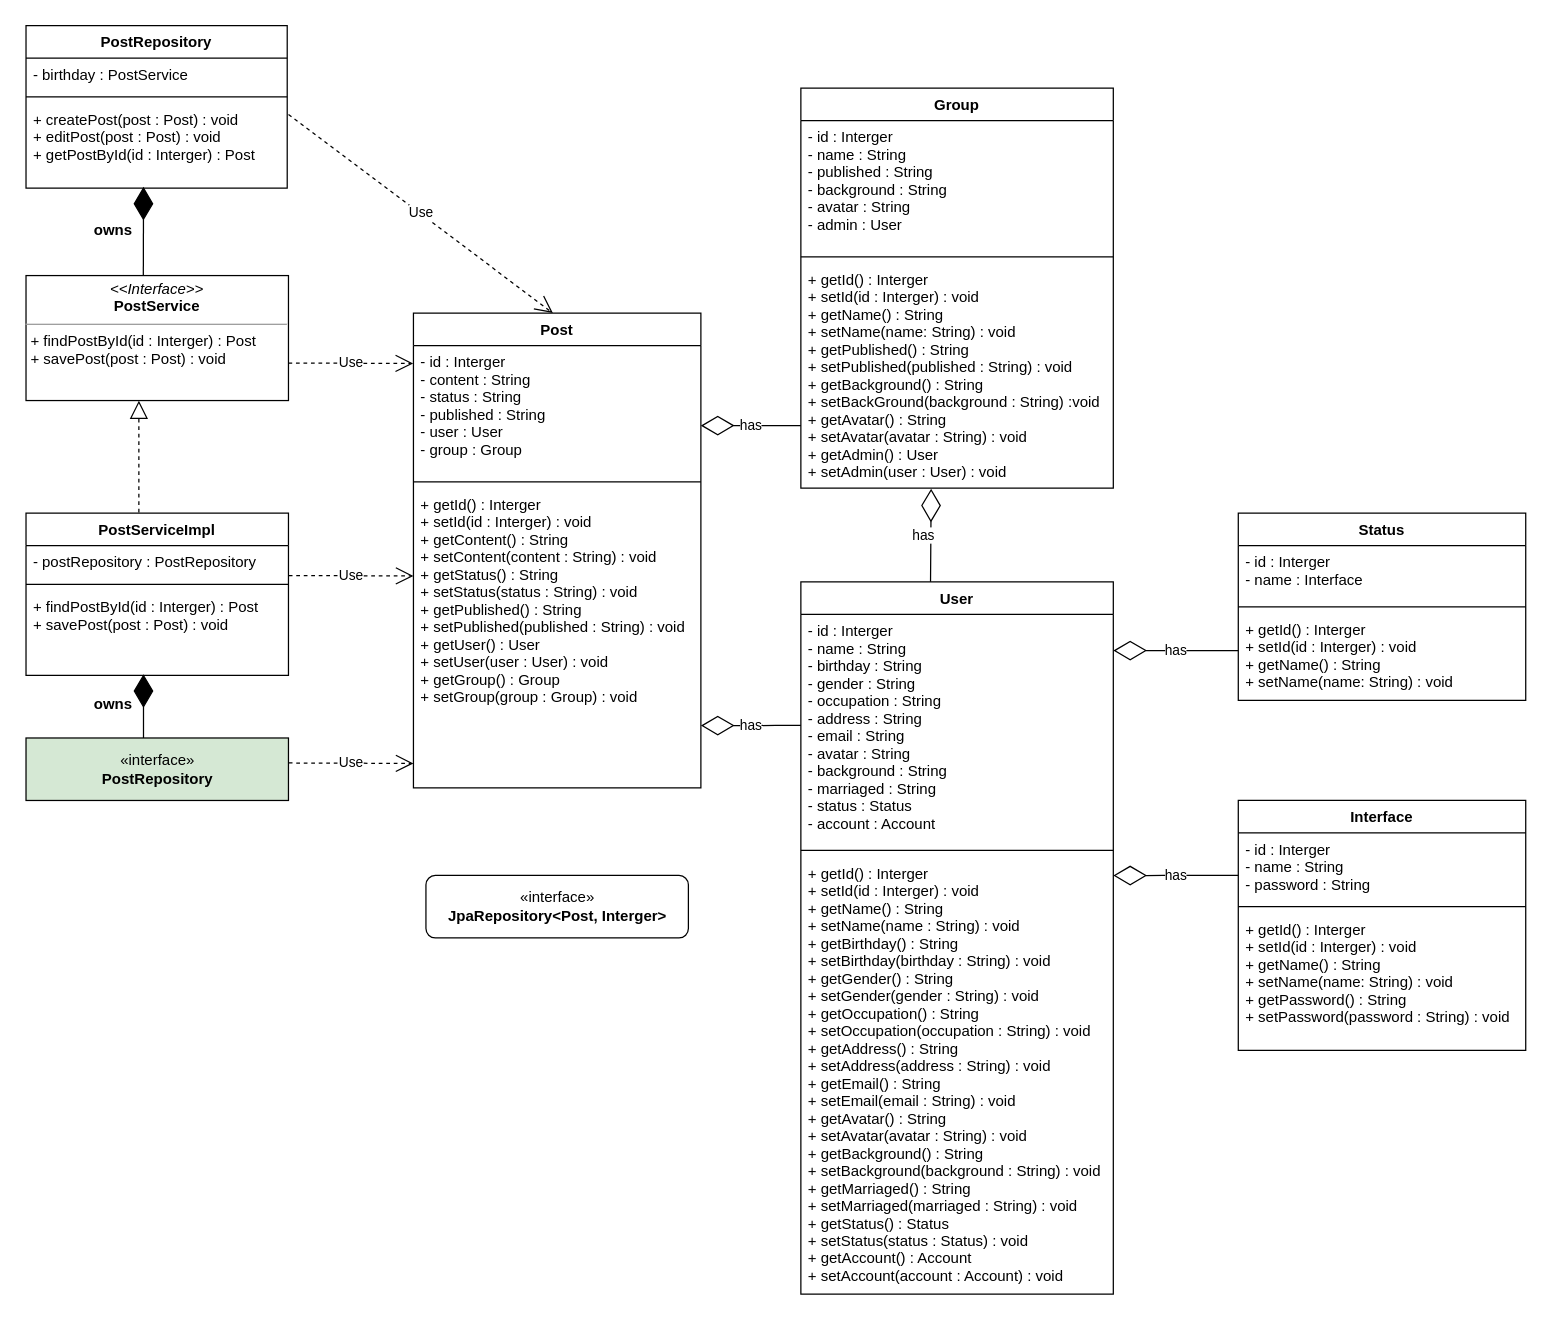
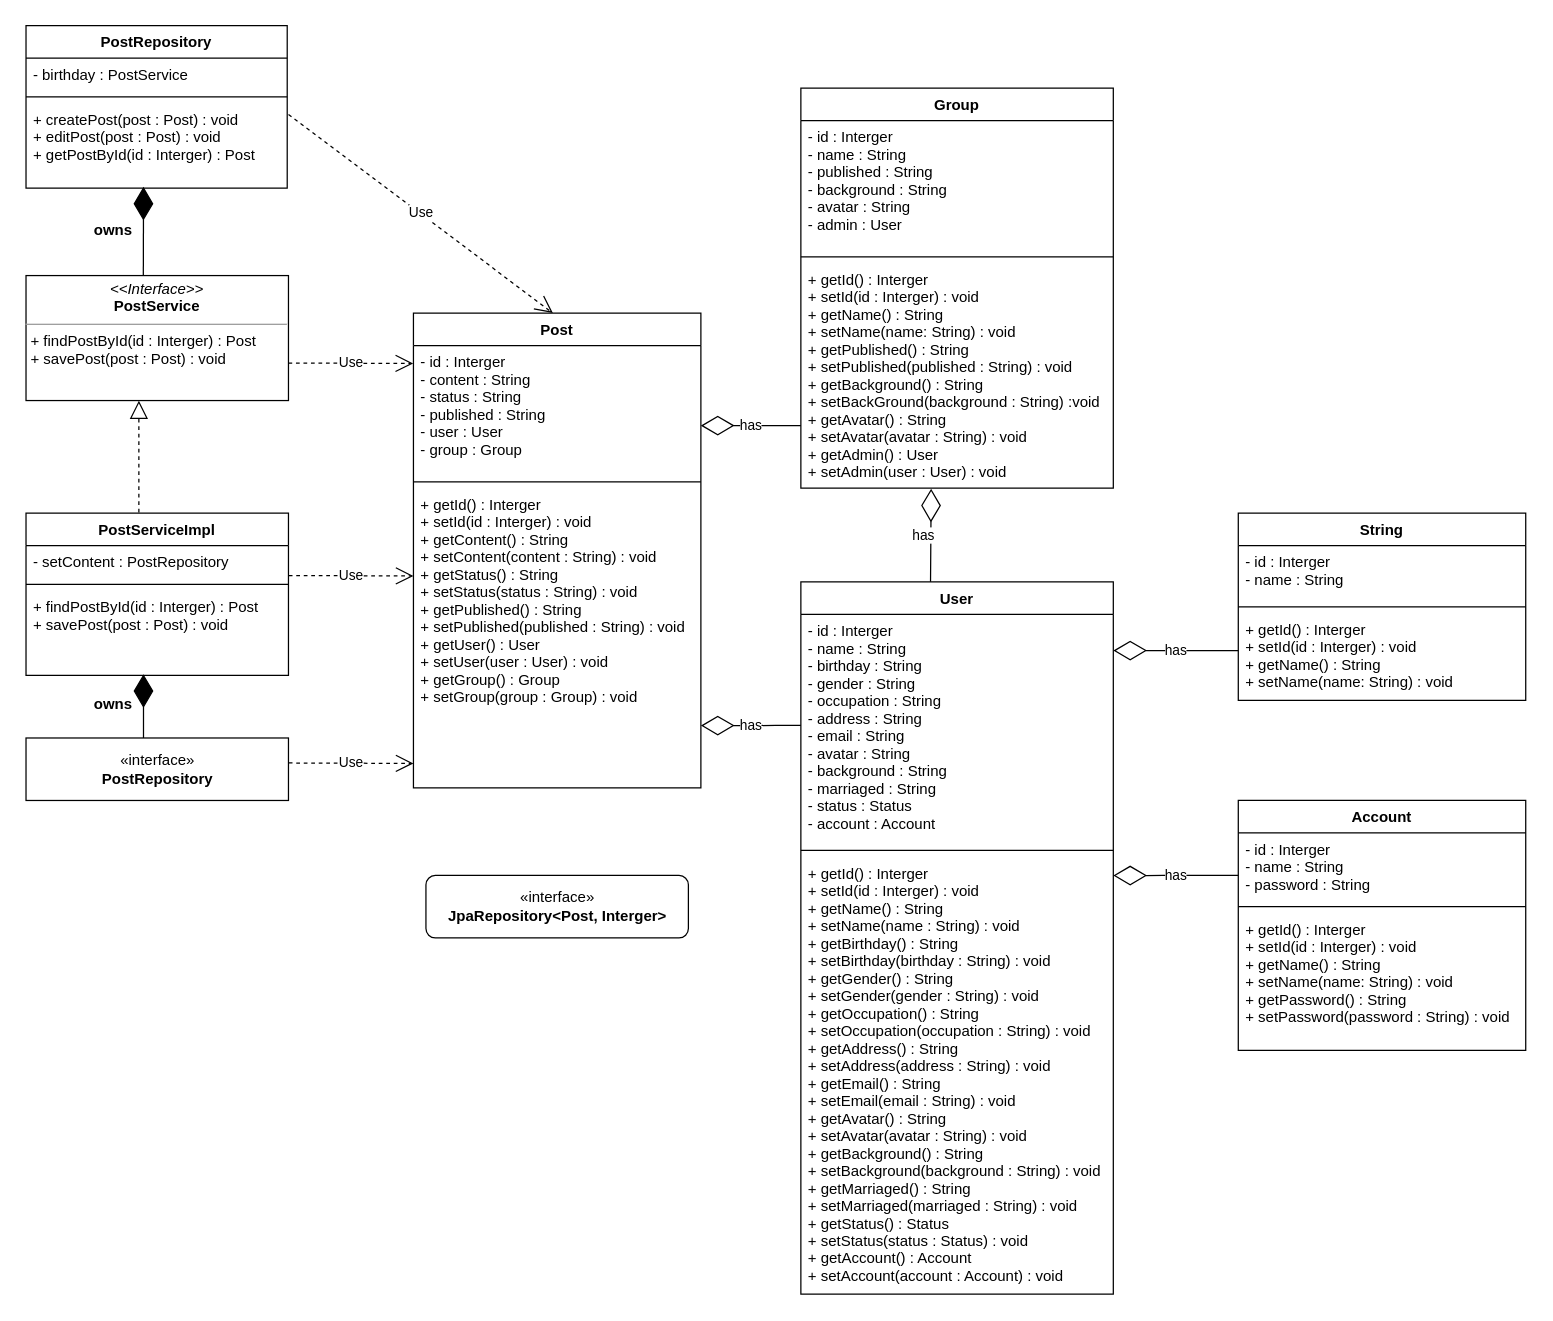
(1381, 530) -> (1381, 530)
(159, 563) -> (145, 563)
(1298, 563) -> (1298, 563)
(157, 769) -> (157, 769)
(1381, 818) -> (1381, 818)
